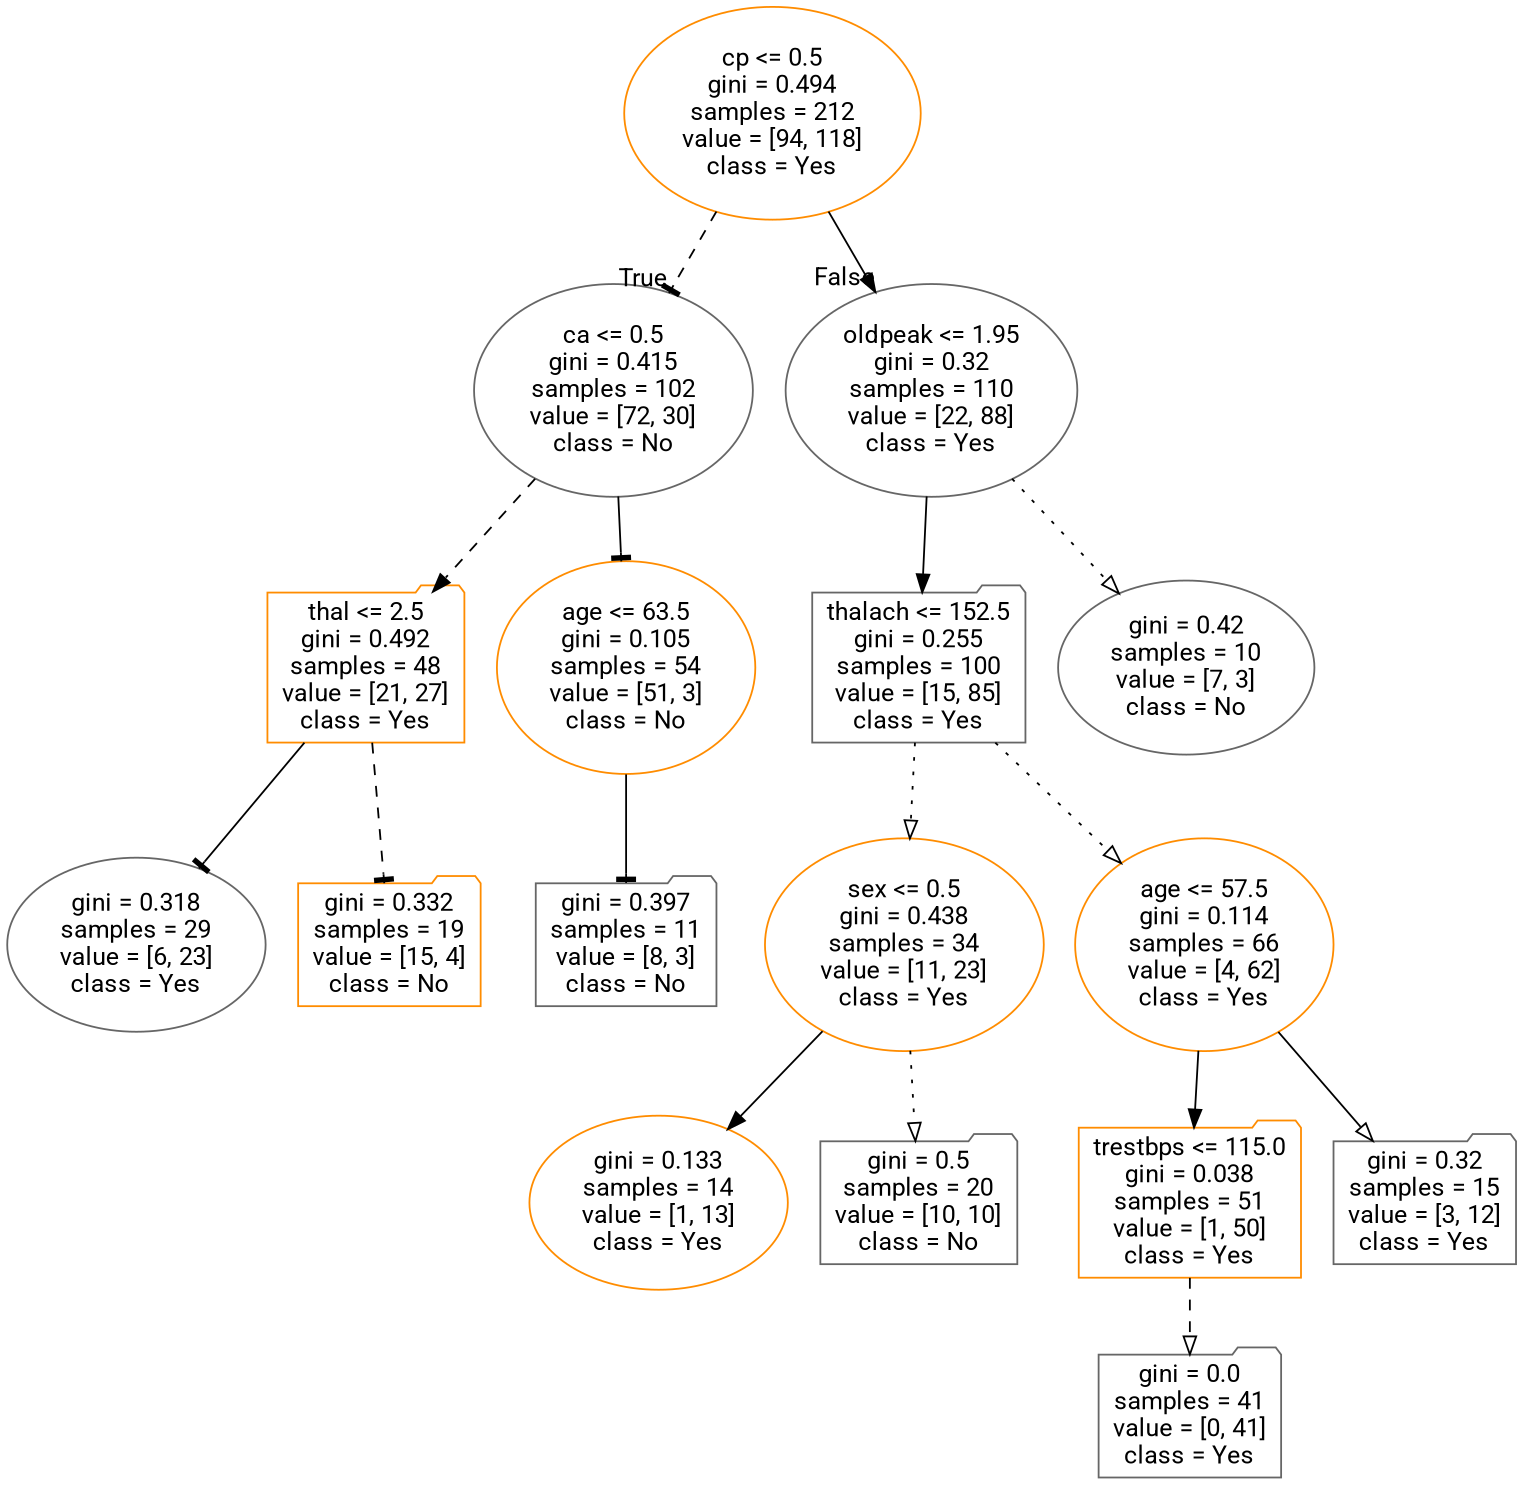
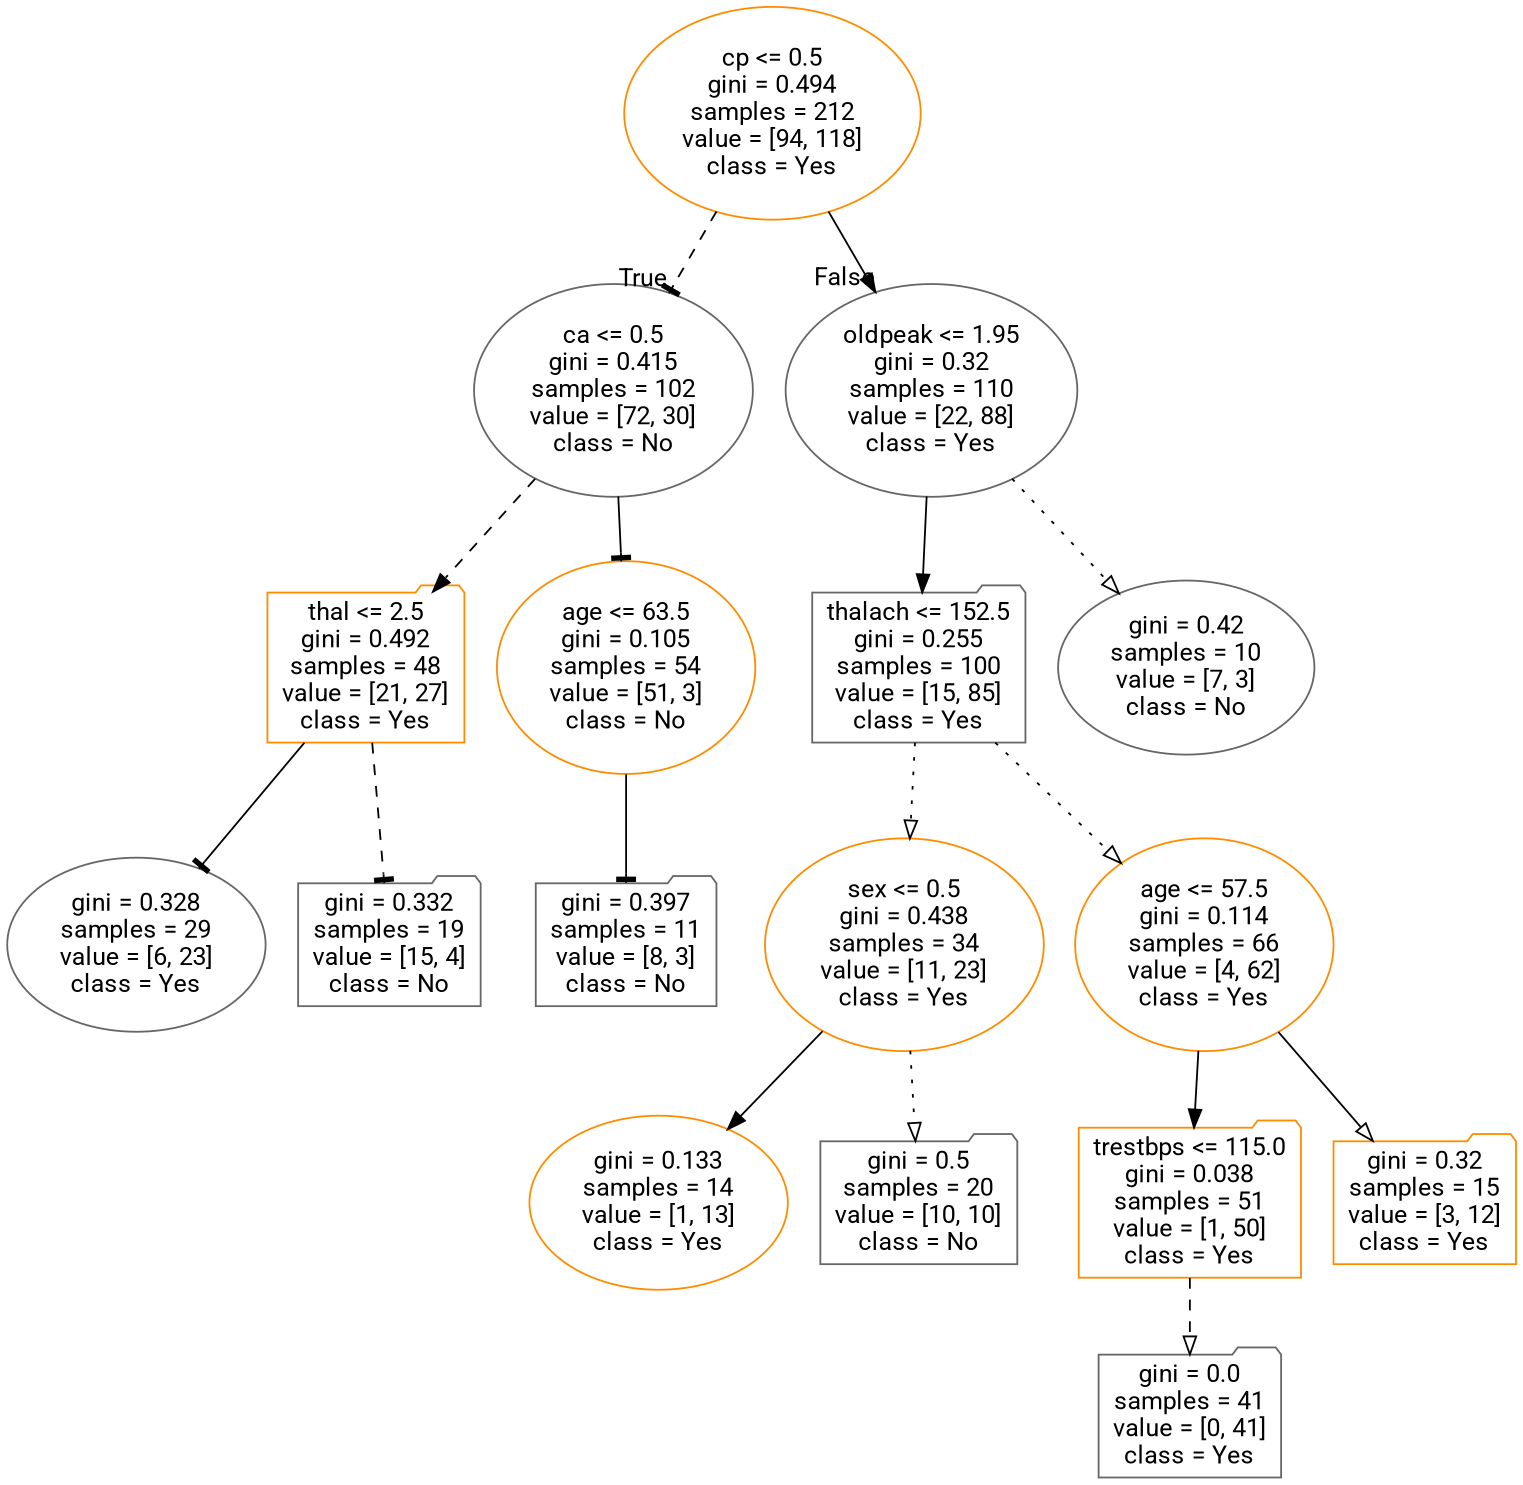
(136, 945) -> (136, 945)
(389, 945) -> (389, 945)
(1425, 1203) -> (1425, 1203)
